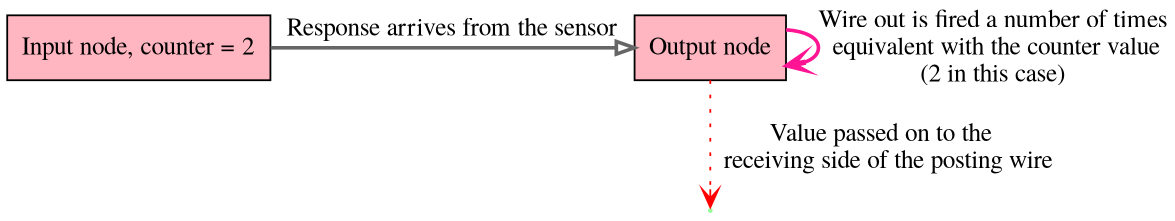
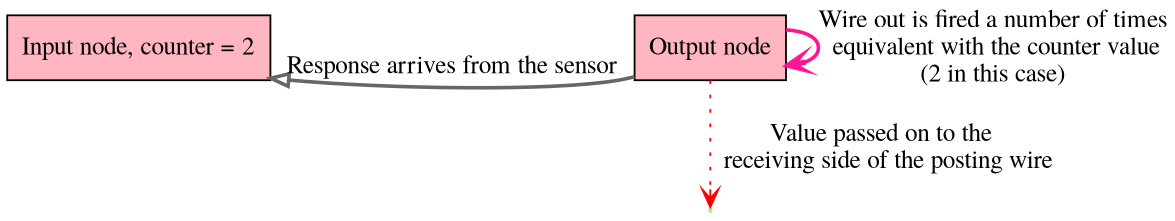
(443, 48) -> (462, 88)
